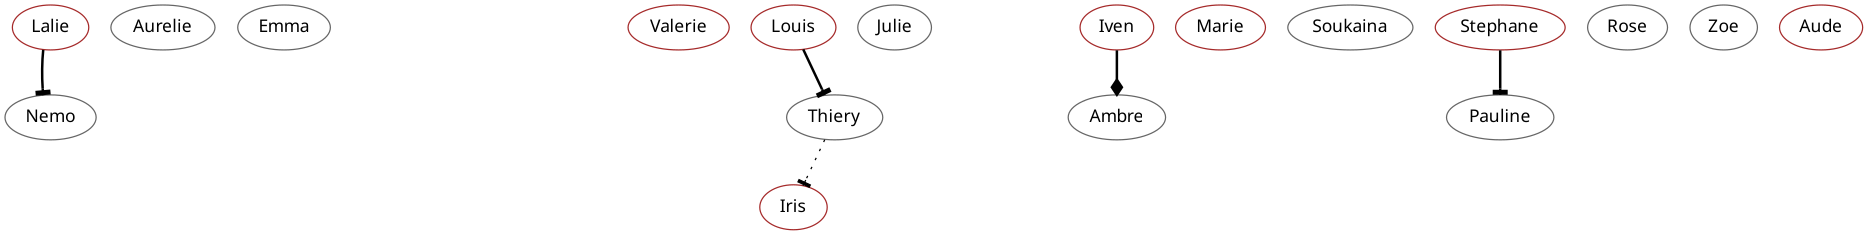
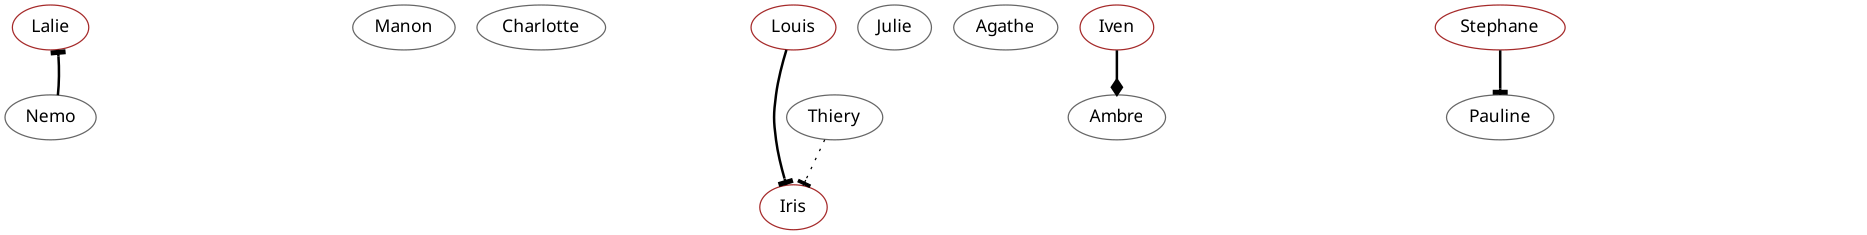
(163, 27) -> none
(284, 27) -> none
none -> (404, 27)
none -> (541, 27)
(679, 27) -> none
none -> (1006, 27)
(1221, 27) -> none
(1350, 27) -> none
(1628, 27) -> none
(1724, 27) -> none
(1821, 27) -> none
(42, 69) -> (59, 76)
(813, 69) -> (774, 114)
